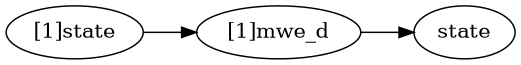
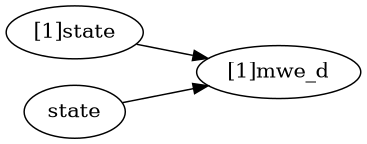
(380, 32) -> (158, 96)
